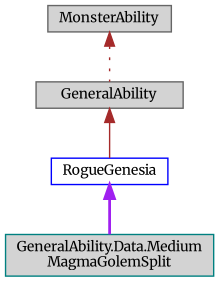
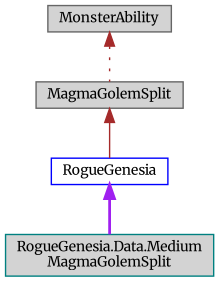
(110, 95) -> (110, 95)
(110, 255) -> (110, 255)
